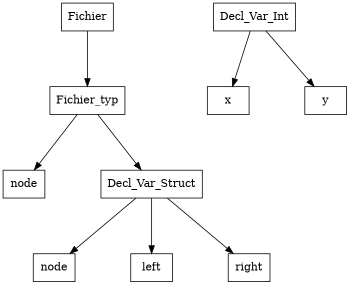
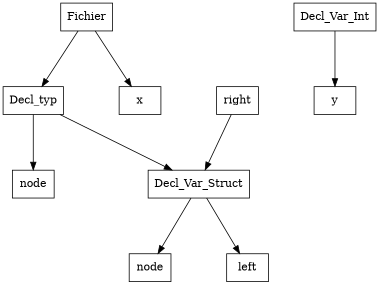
(243, 55) -> (111, 55)
(87, 101) -> (33, 101)
(197, 223) -> (220, 139)
